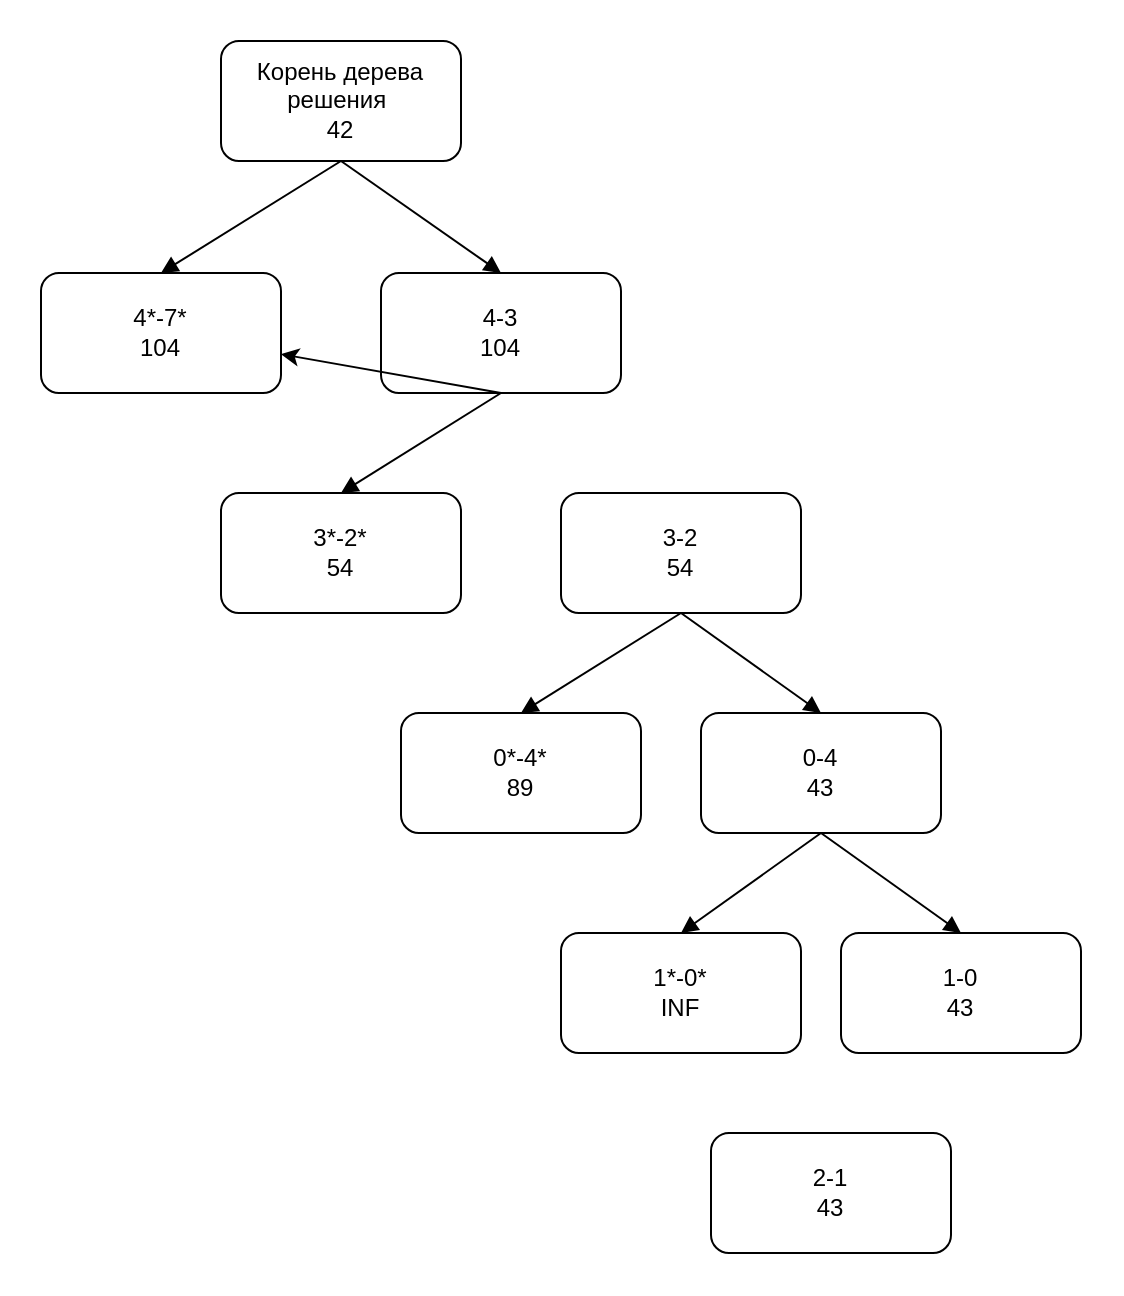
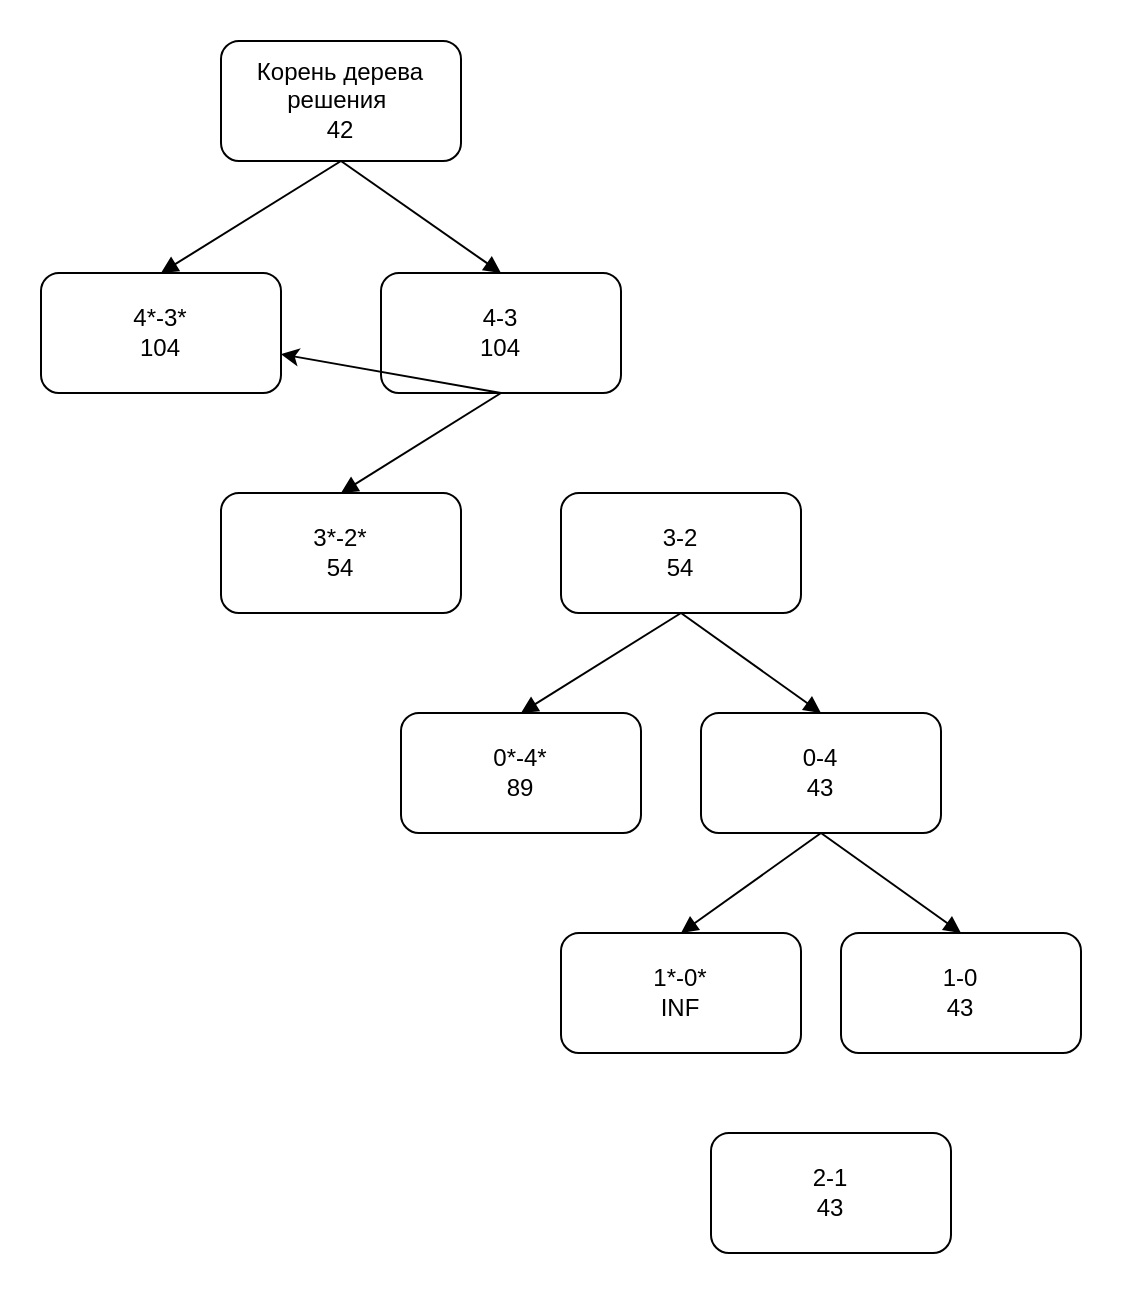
(161, 333) -> (161, 333)
